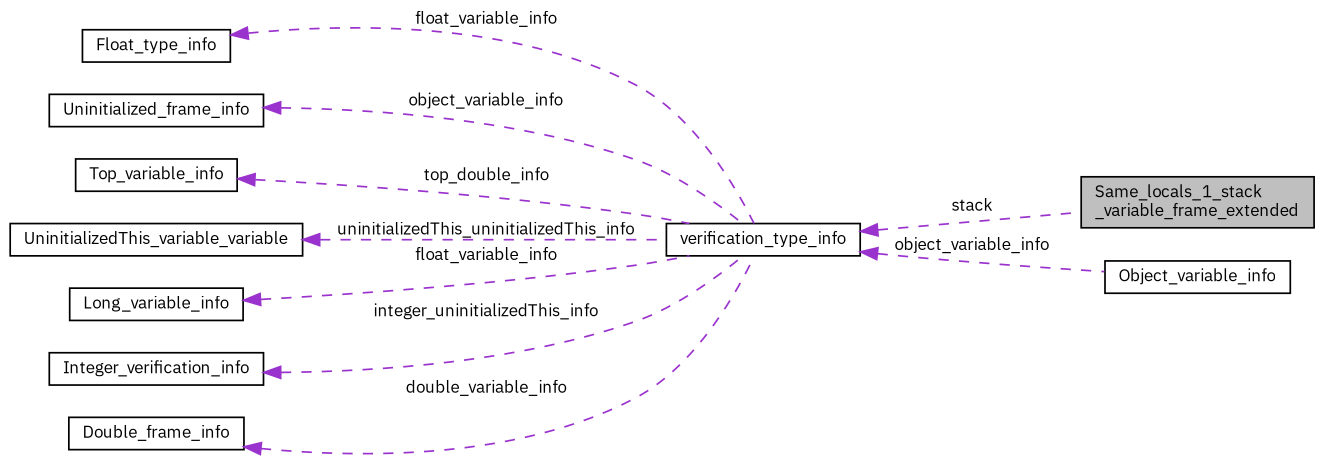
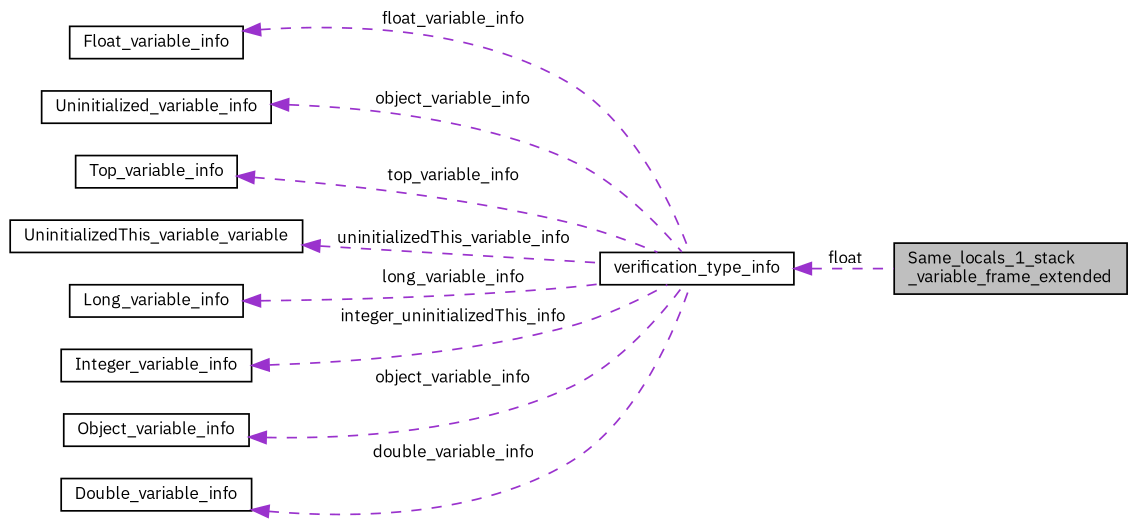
(156, 46) -> (156, 43)
(156, 110) -> (156, 107)
(485, 176) -> (451, 176)
(971, 207) -> (844, 259)
(485, 230) -> (451, 239)
(485, 256) -> (451, 278)
(991, 264) -> (497, 413)
(156, 369) -> (156, 365)
(156, 433) -> (156, 495)
